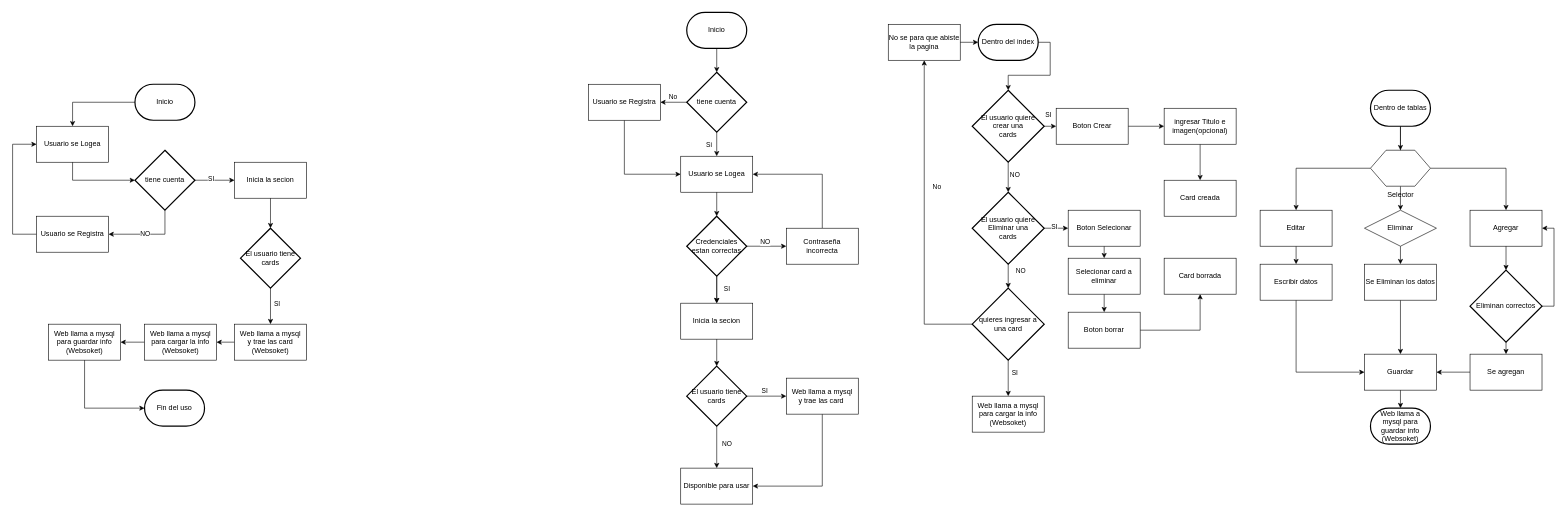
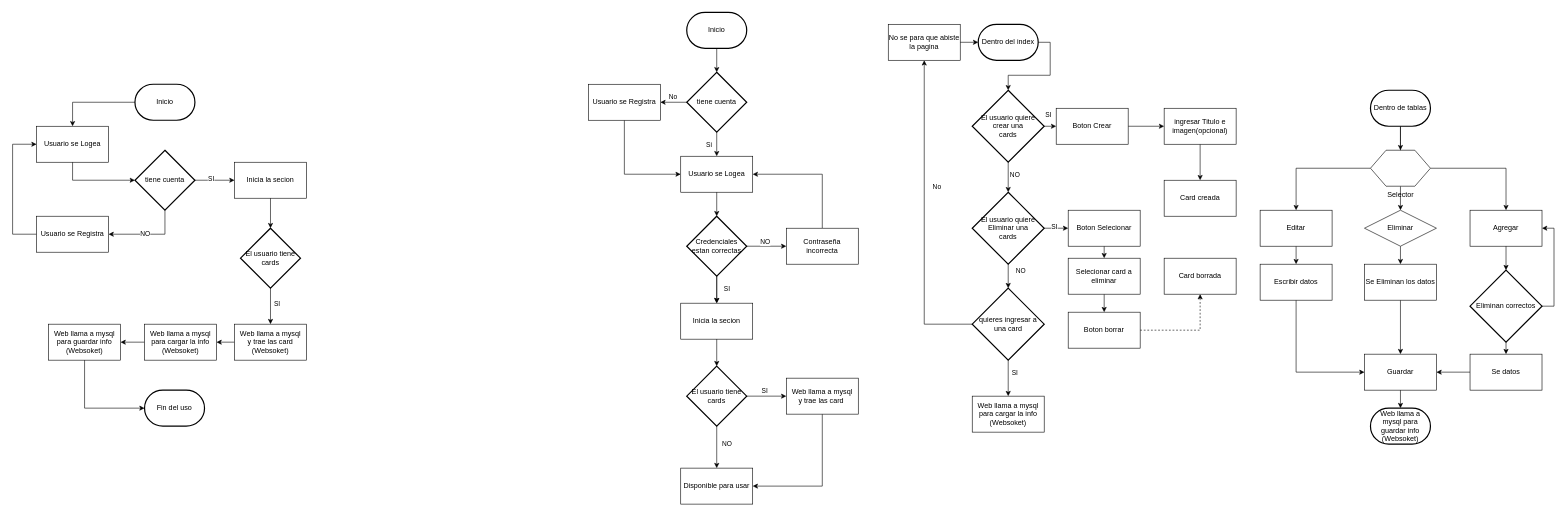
(1186, 330) -> (1186, 330)
(1506, 372) -> (1506, 372)
